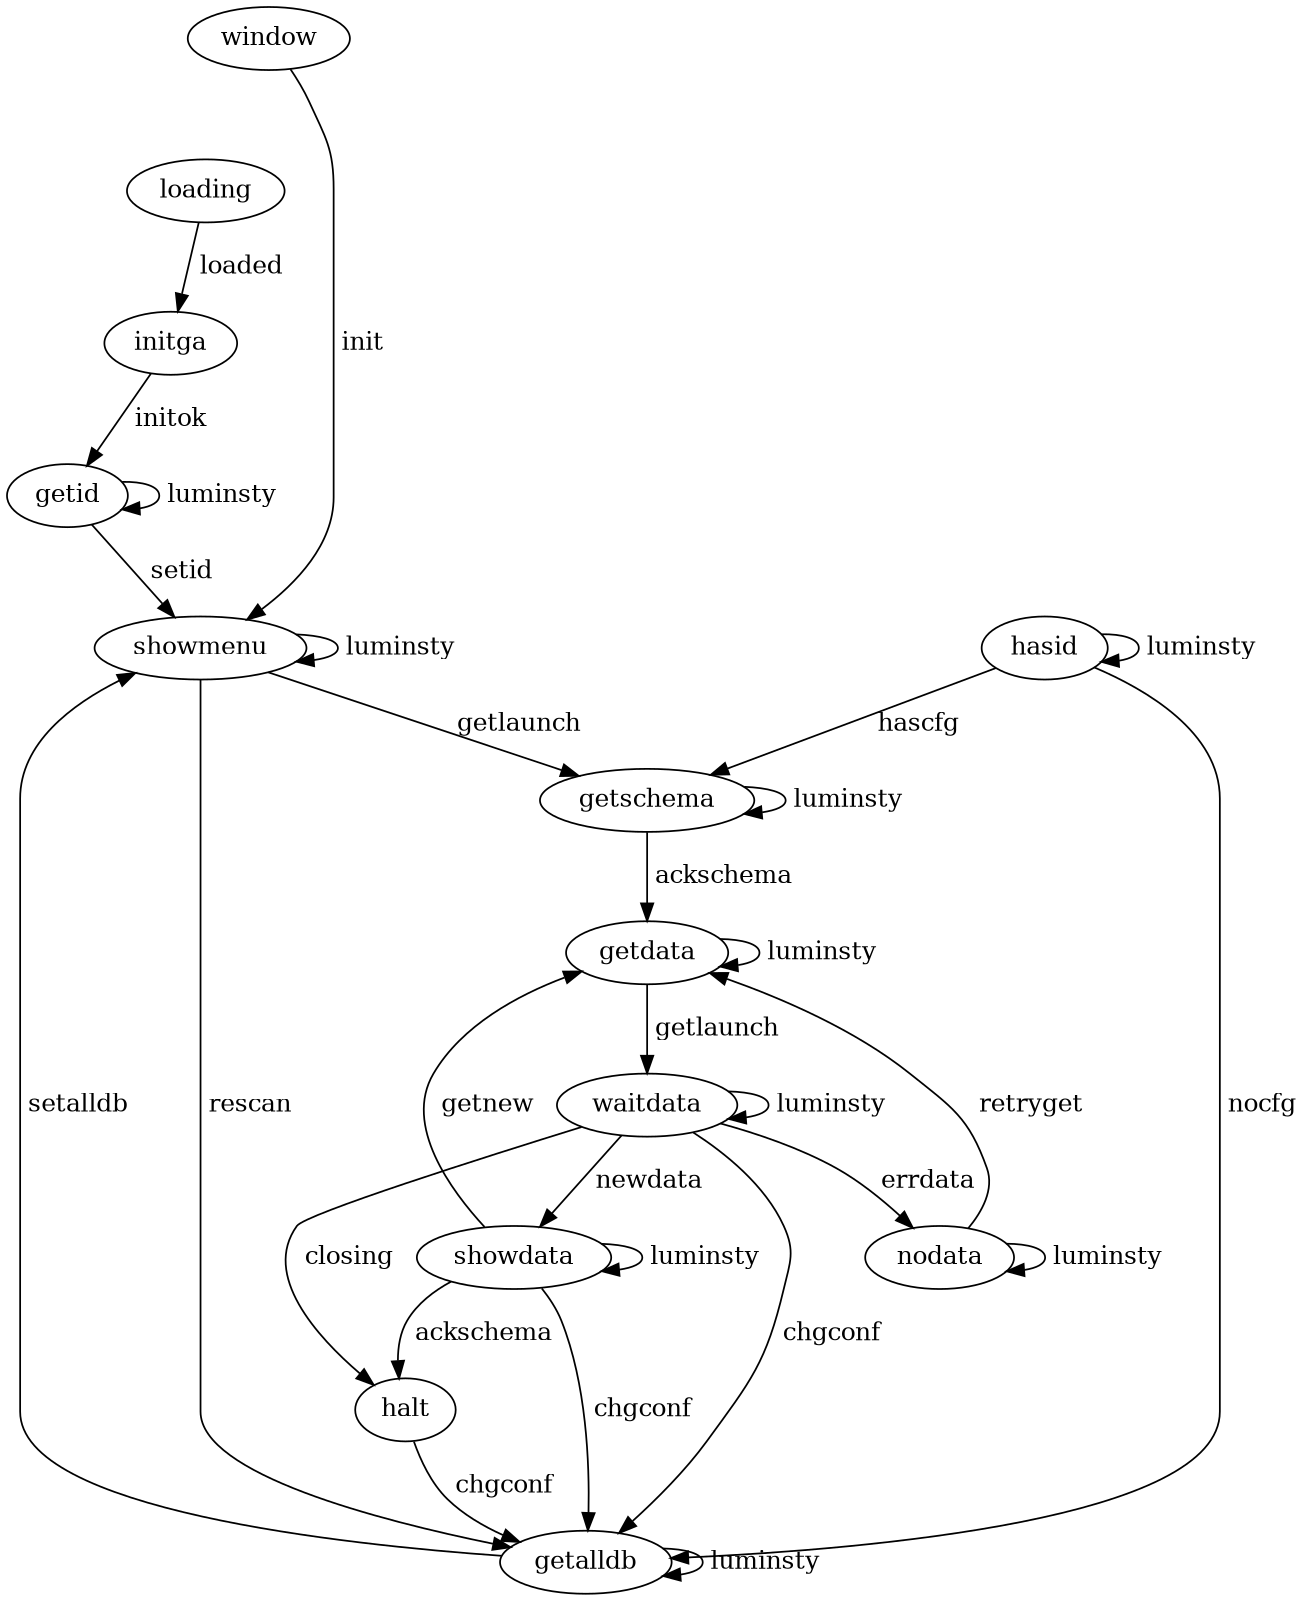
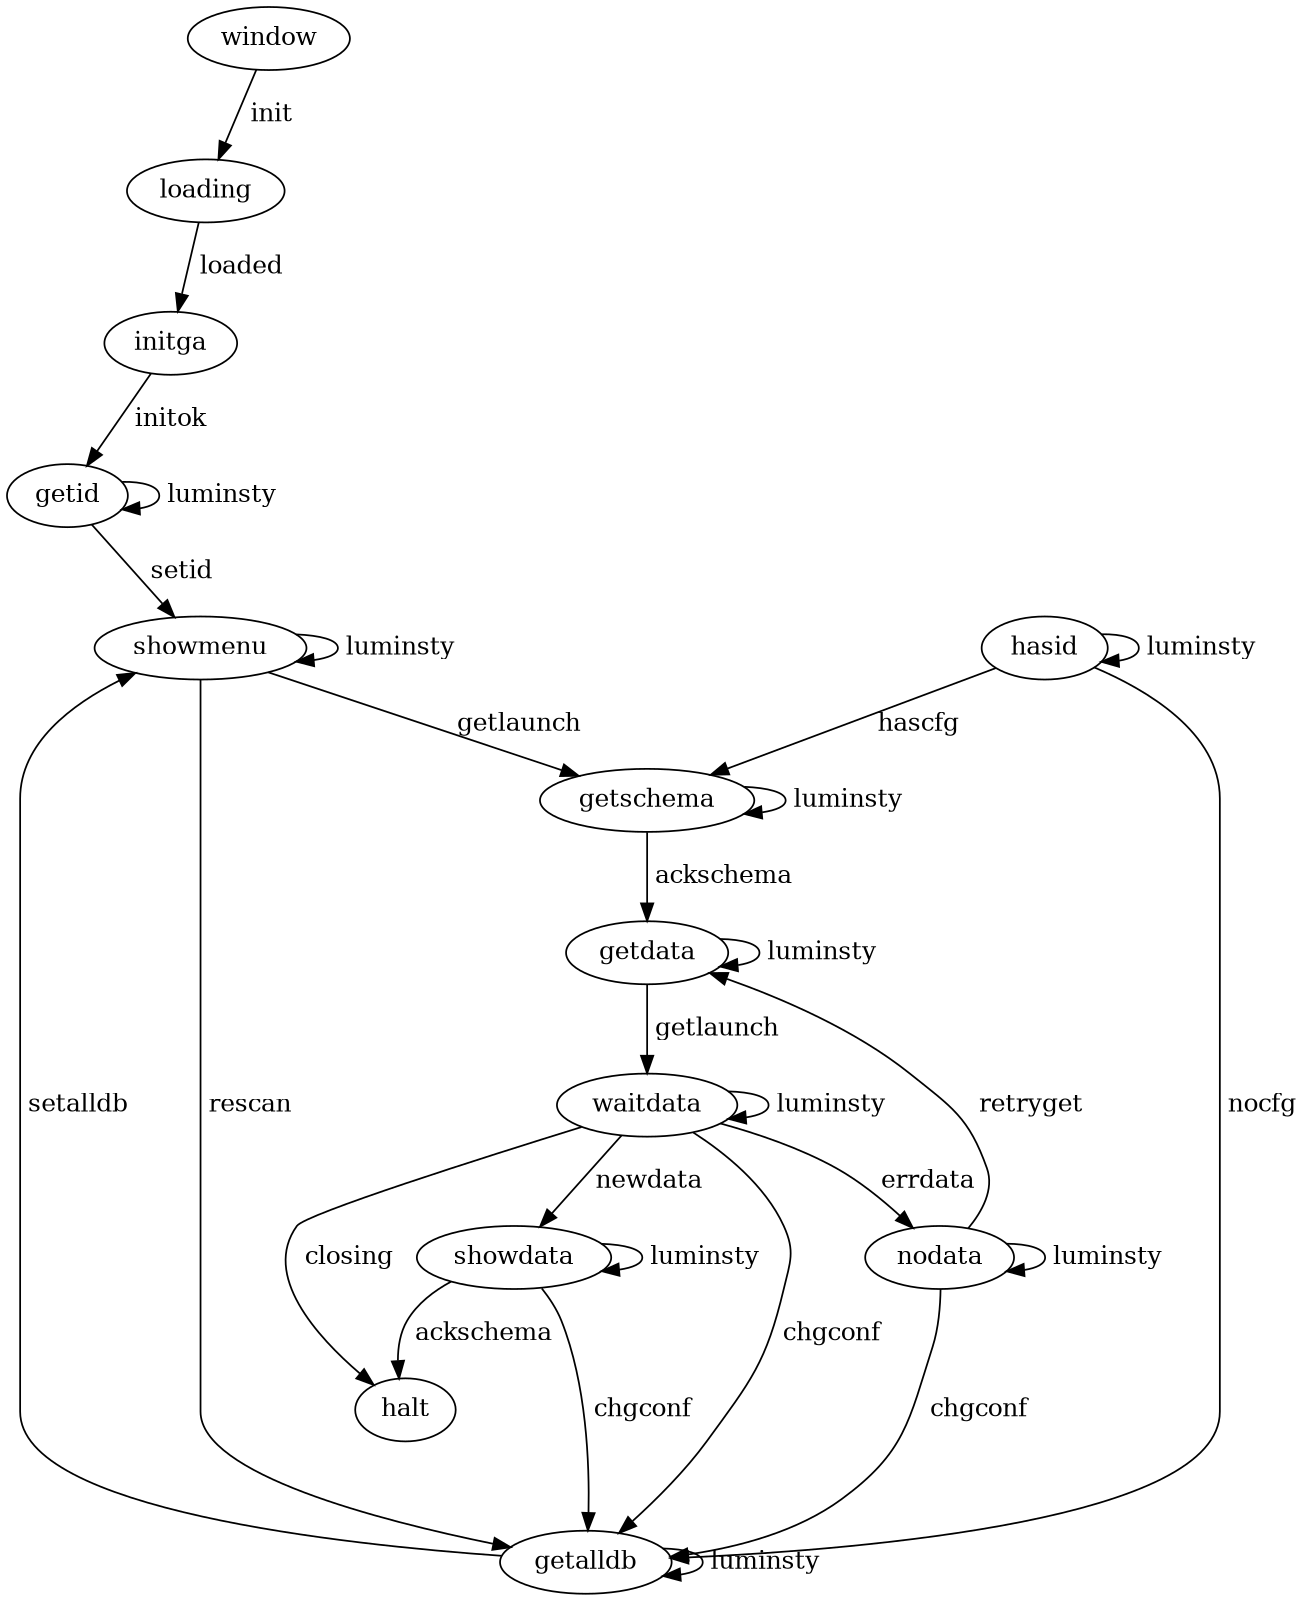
(334, 347) -> (241, 106)
(432, 1077) -> none
(447, 1499) -> (871, 1475)
